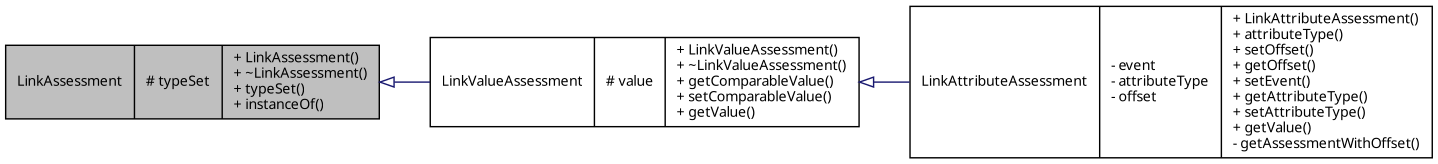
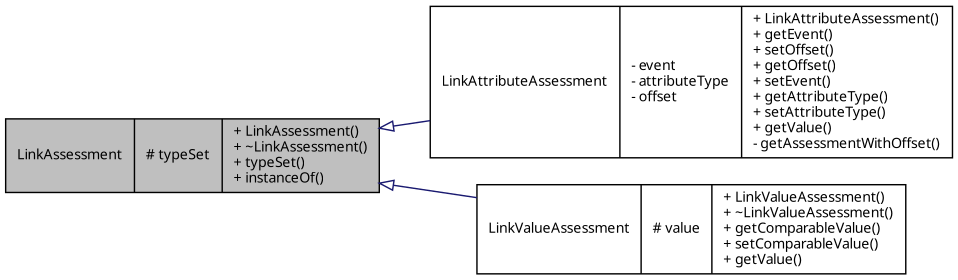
(1289, 35) -> (793, 35)
(892, 82) -> (412, 123)
